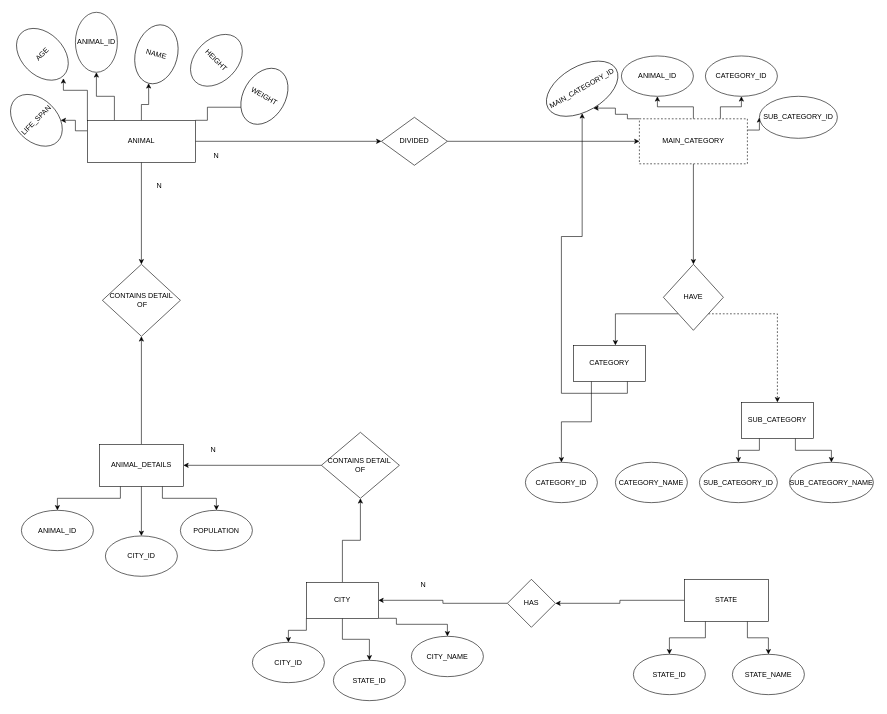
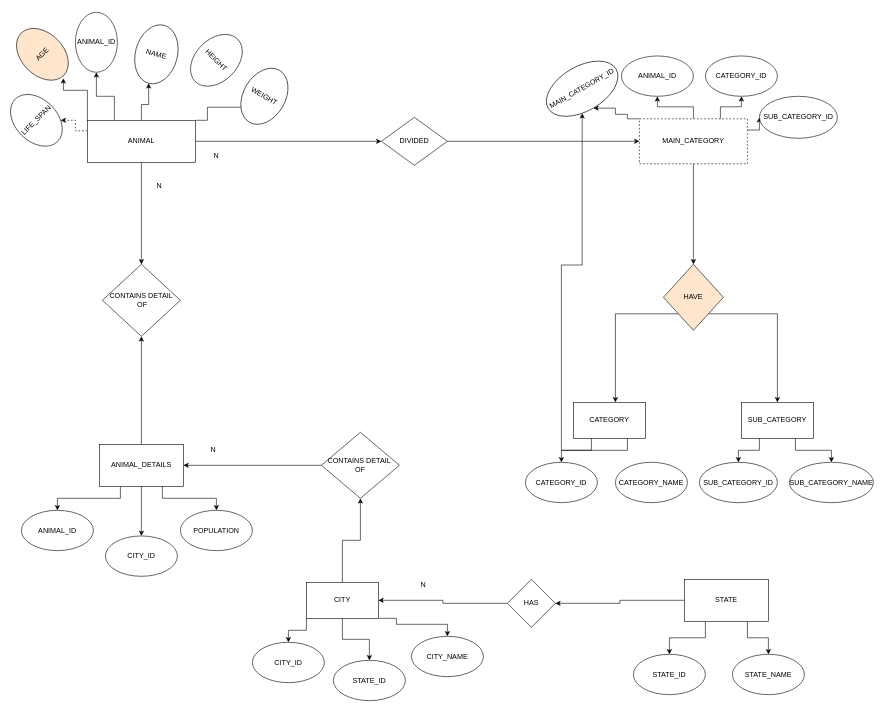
(42, 54) -> (42, 54)
(75, 127) -> (75, 127)
(693, 297) -> (693, 297)
(777, 321) -> (777, 321)
(609, 363) -> (609, 420)
